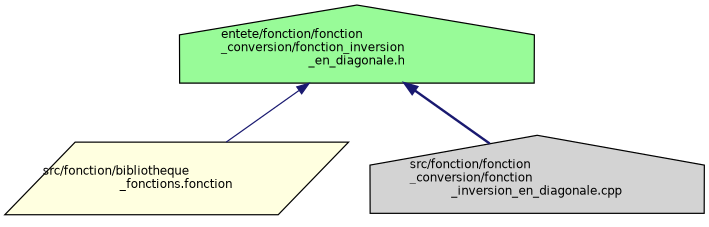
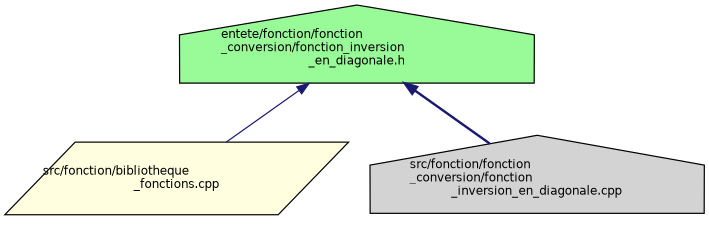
(177, 178) -> (177, 178)
